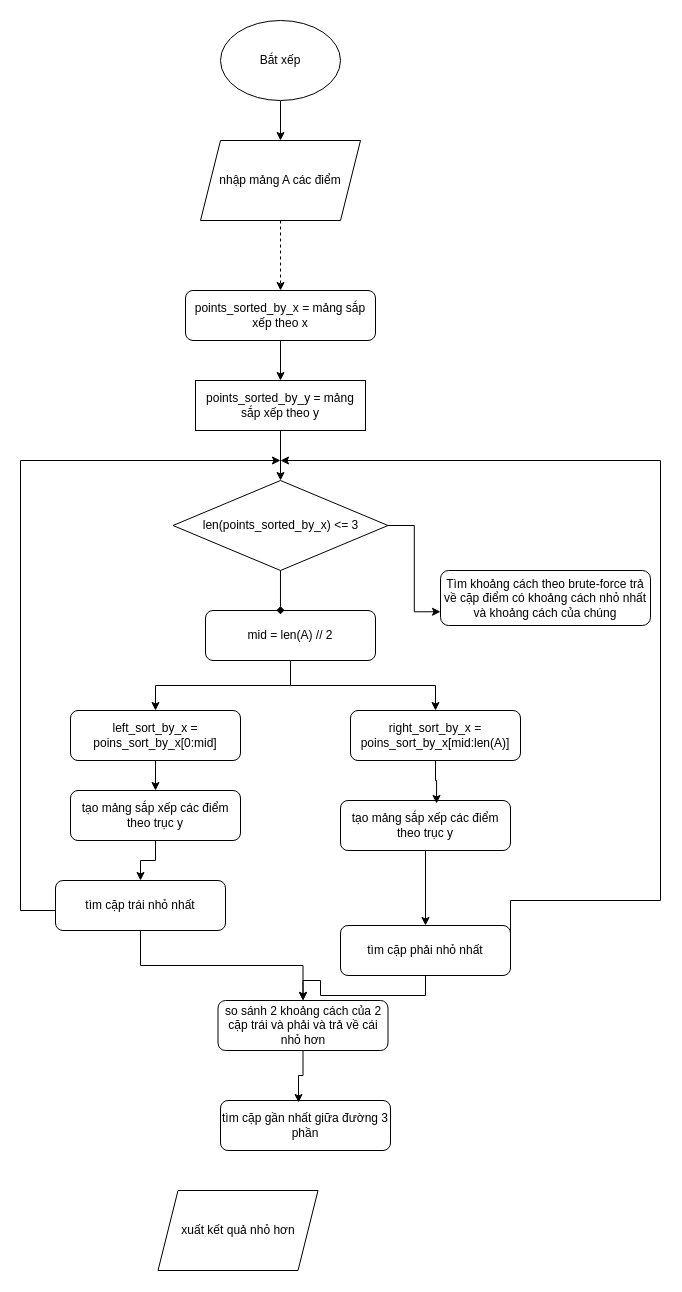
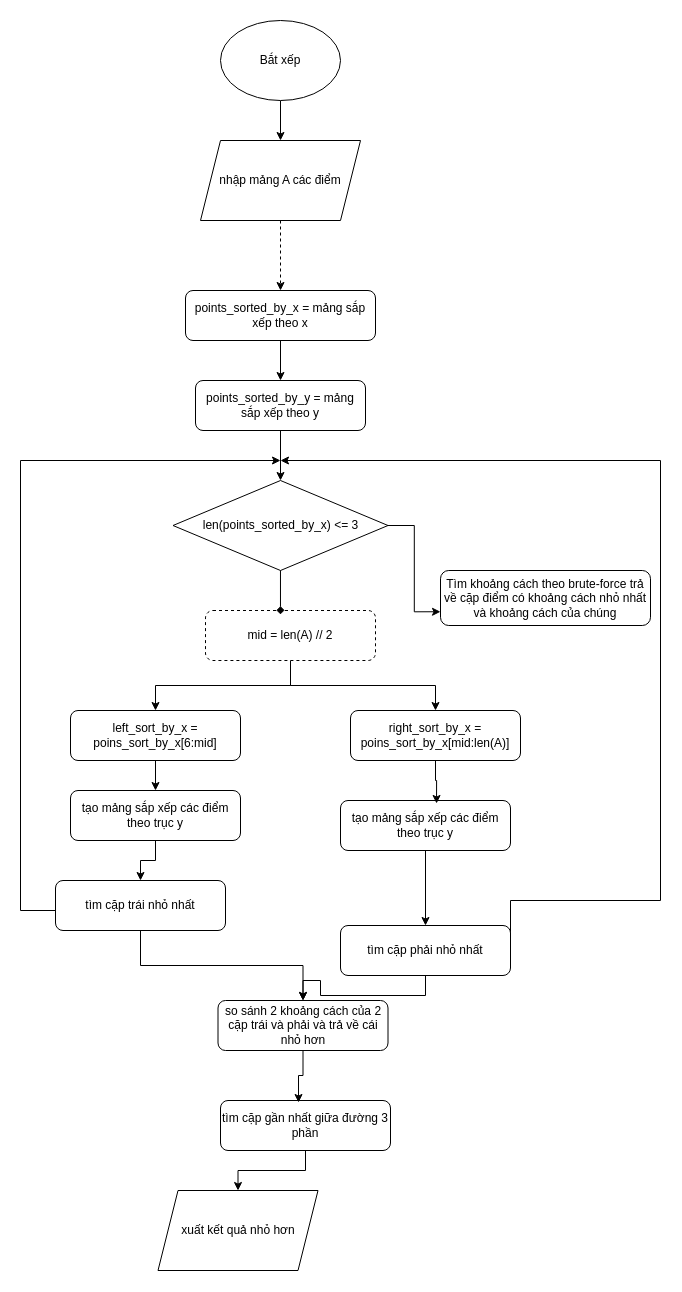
(281, 406) -> (281, 406)
(291, 636) -> (291, 636)
(156, 736) -> (156, 736)
none -> (275, 1171)
